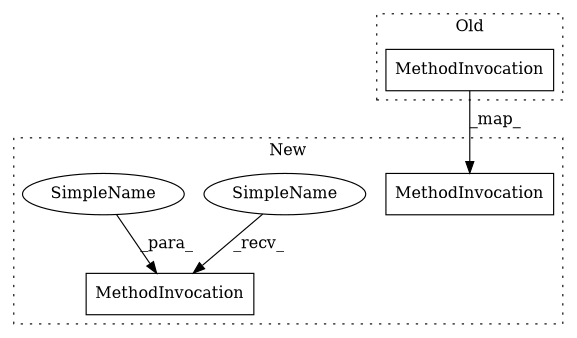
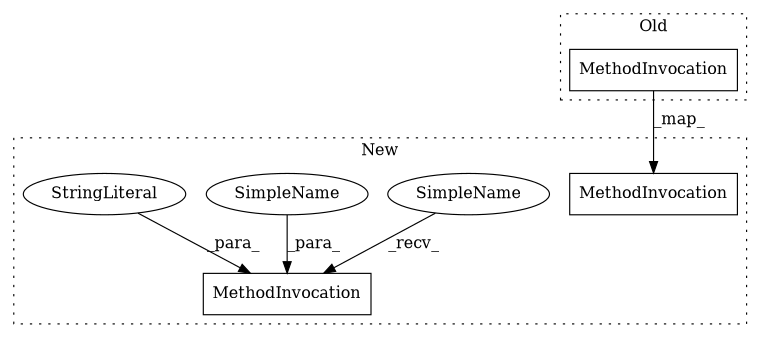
none -> (105, 194)
